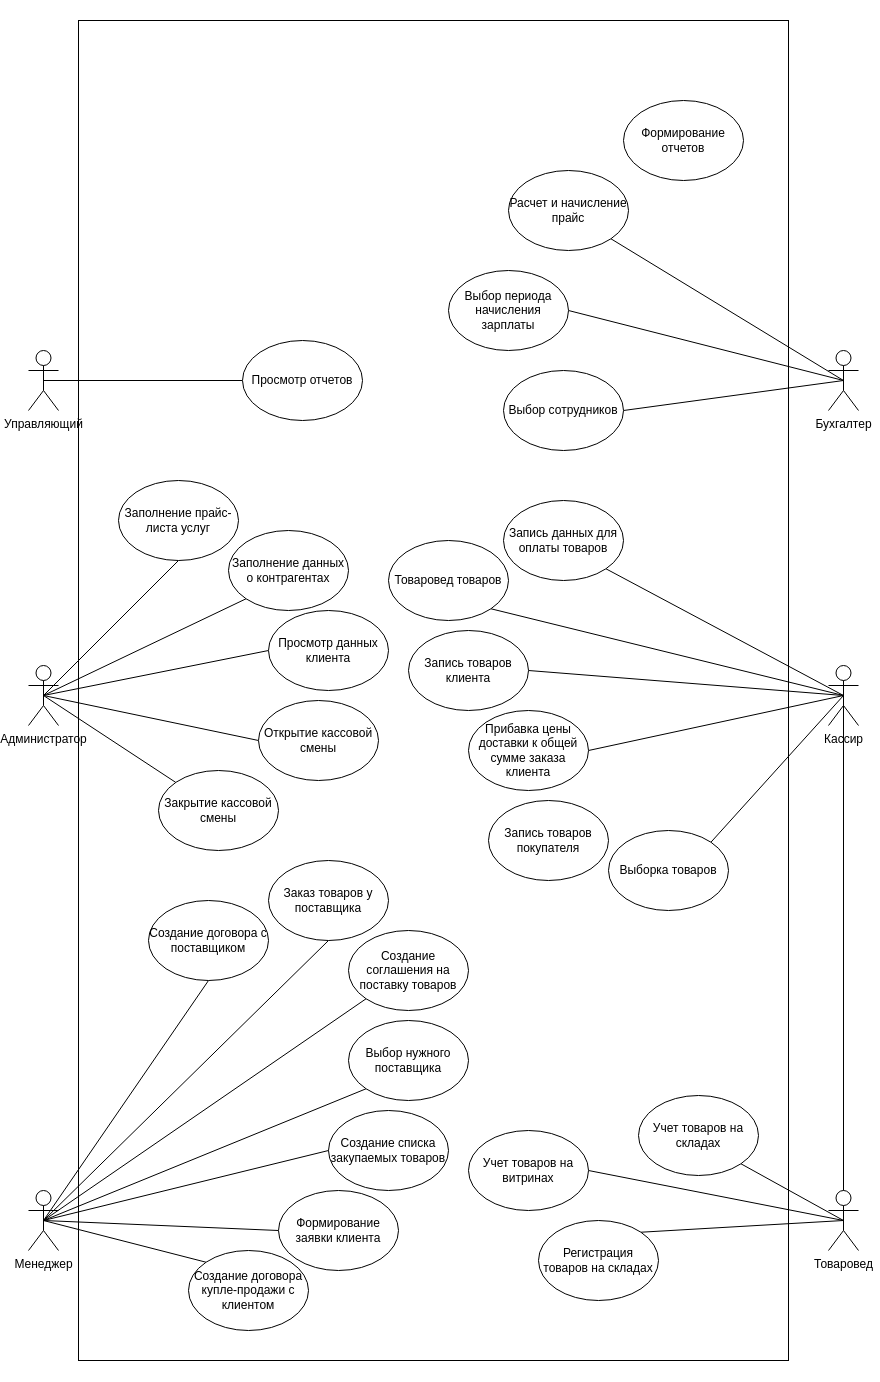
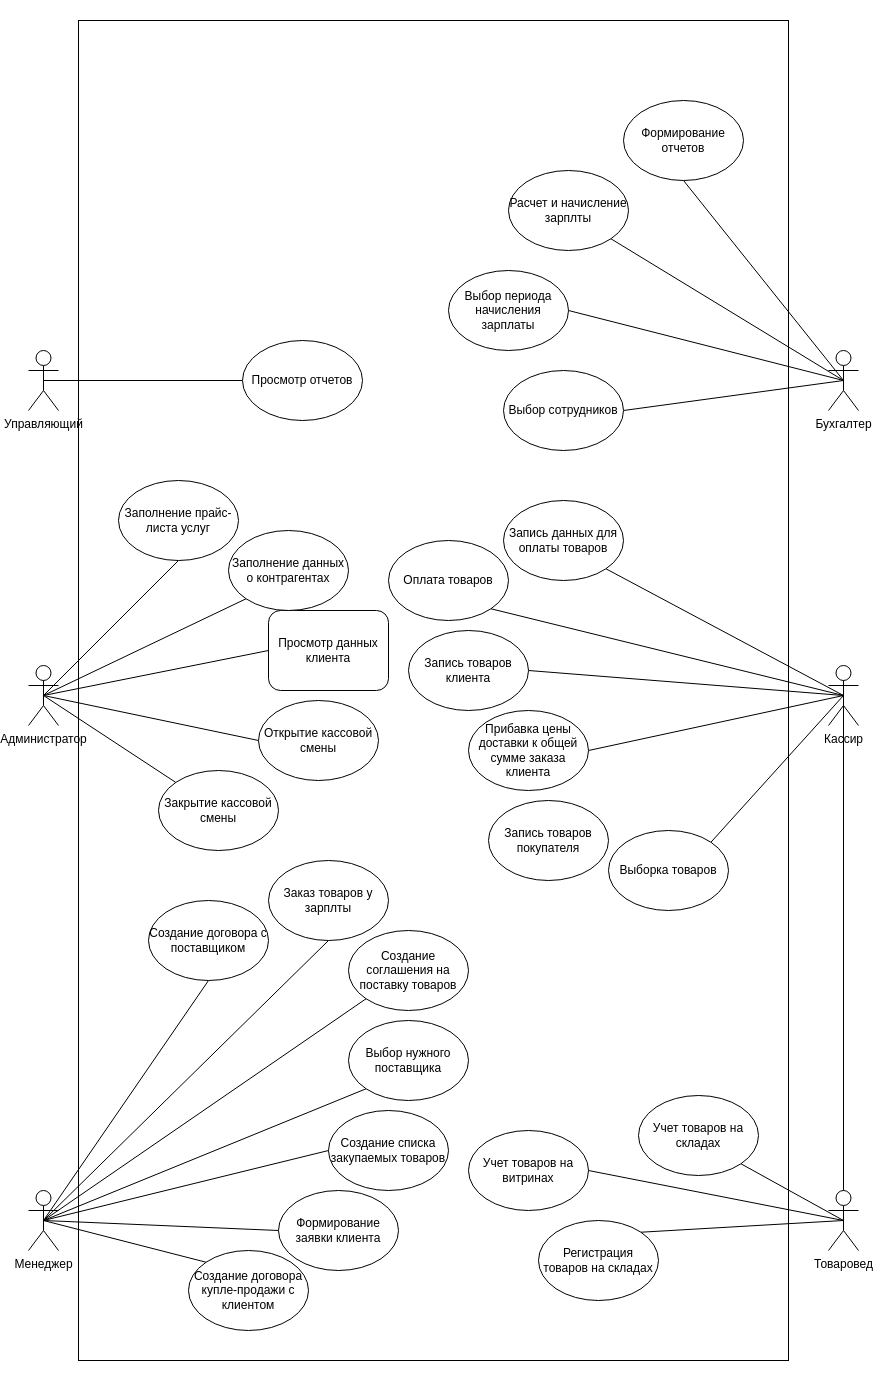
(569, 211) -> (569, 211)
none -> (762, 278)
(449, 581) -> (449, 581)
(329, 651) -> (329, 651)
(329, 901) -> (329, 901)
